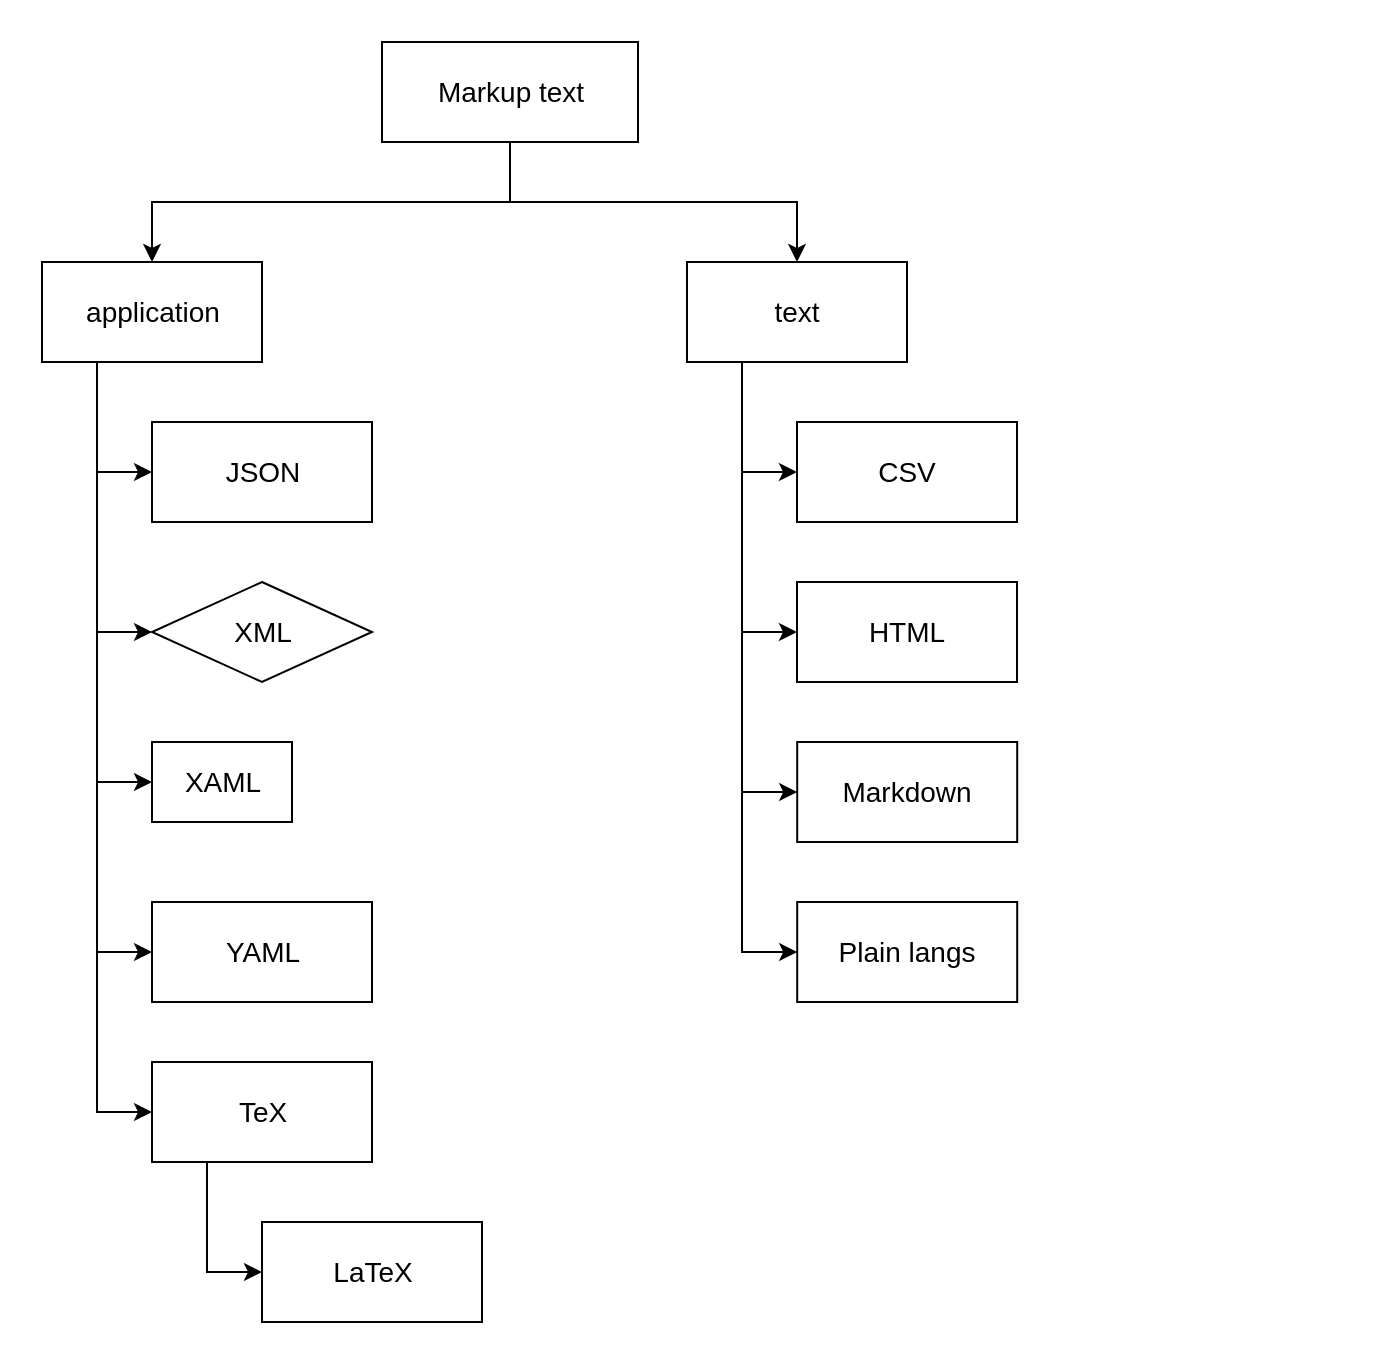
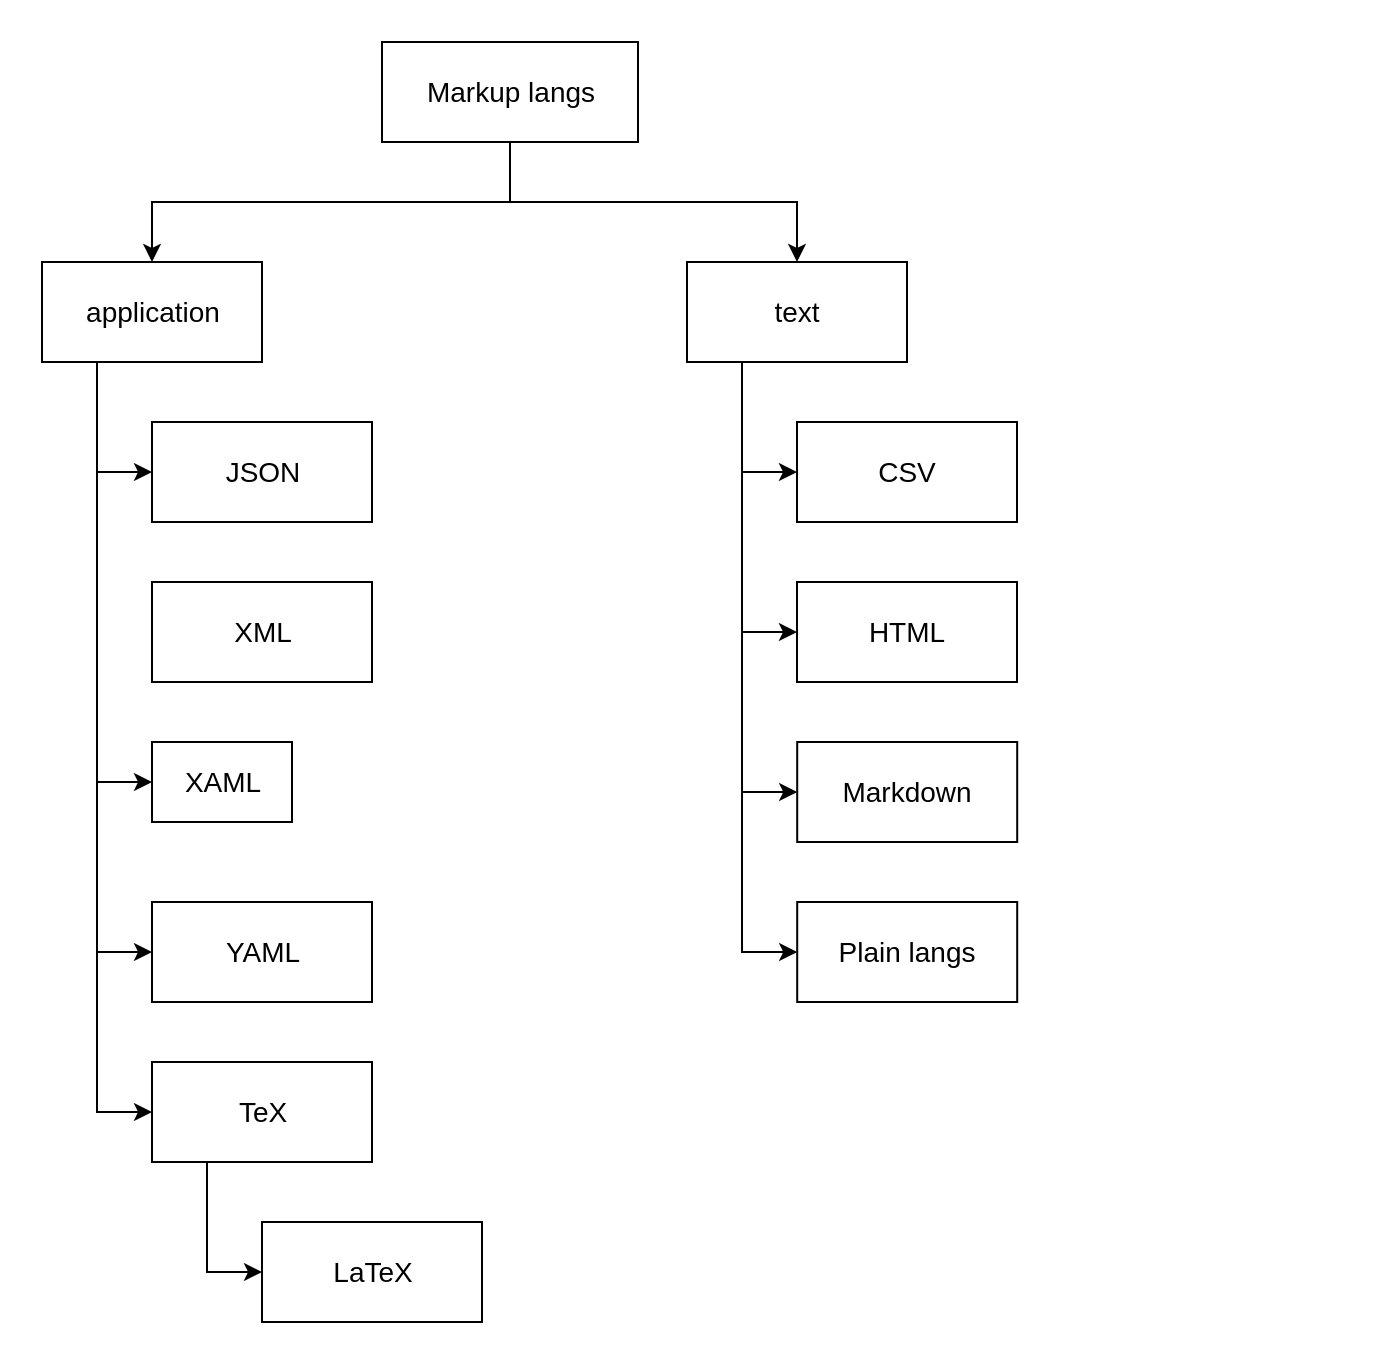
(512, 93) -> (512, 93)
(120, 632) -> none
(262, 632) -> (262, 632)
